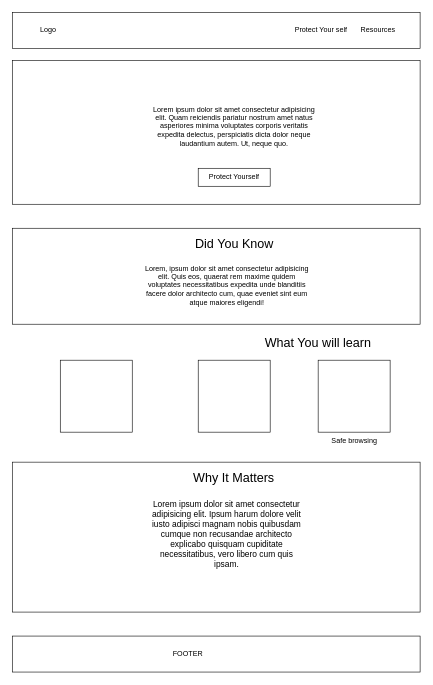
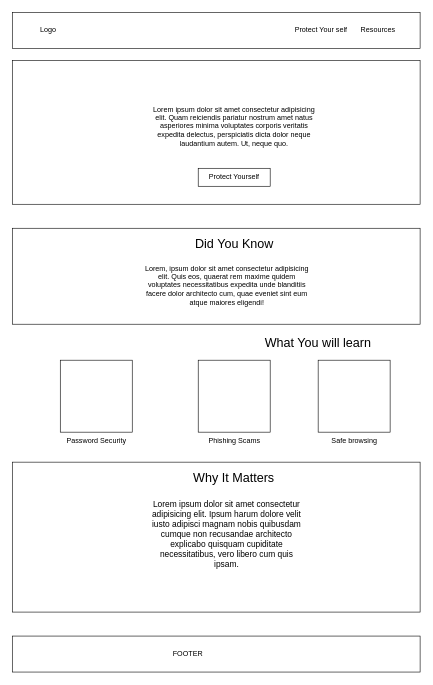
none -> (96, 441)
none -> (234, 441)
